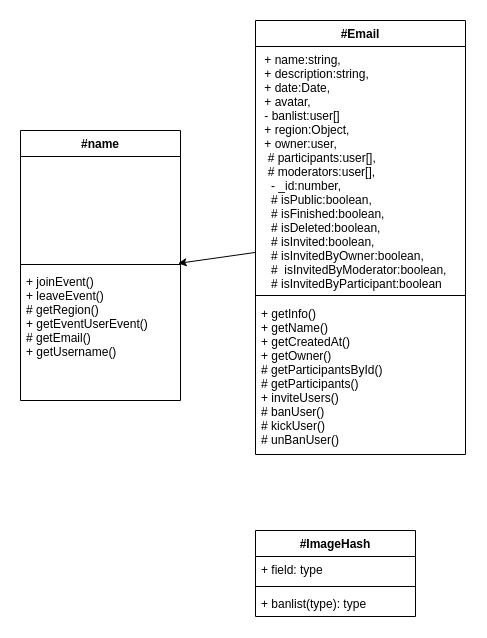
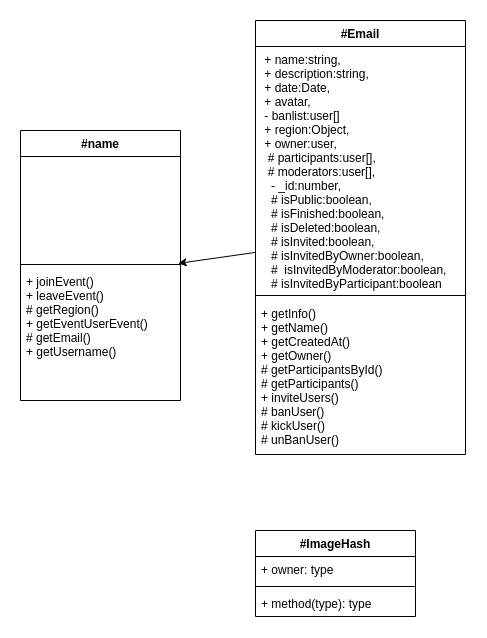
(297, 570) -> (300, 570)
(324, 604) -> (324, 604)
